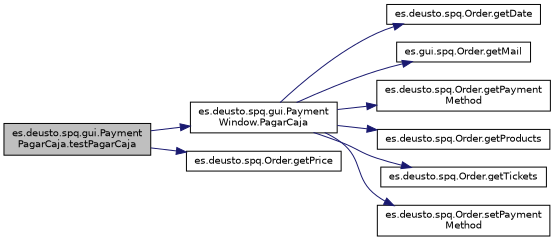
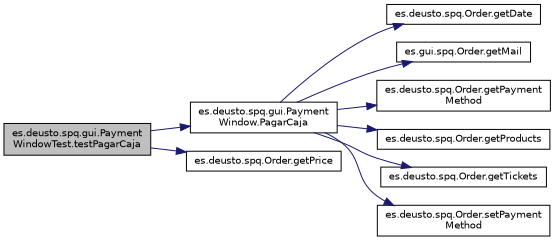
(77, 139) -> (77, 139)
